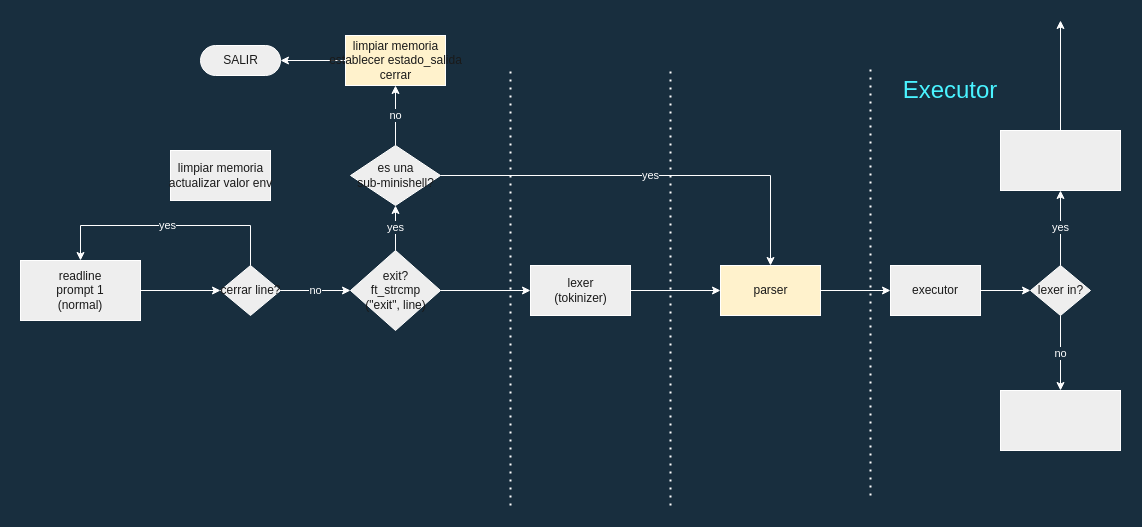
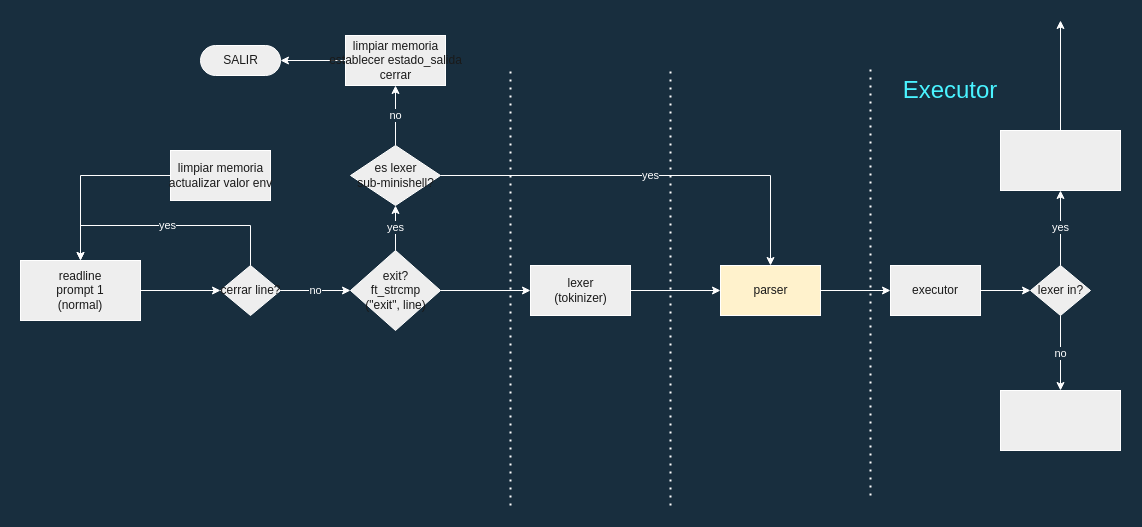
(396, 61) -> (396, 61)
none -> (103, 176)
(396, 176) -> (396, 176)
